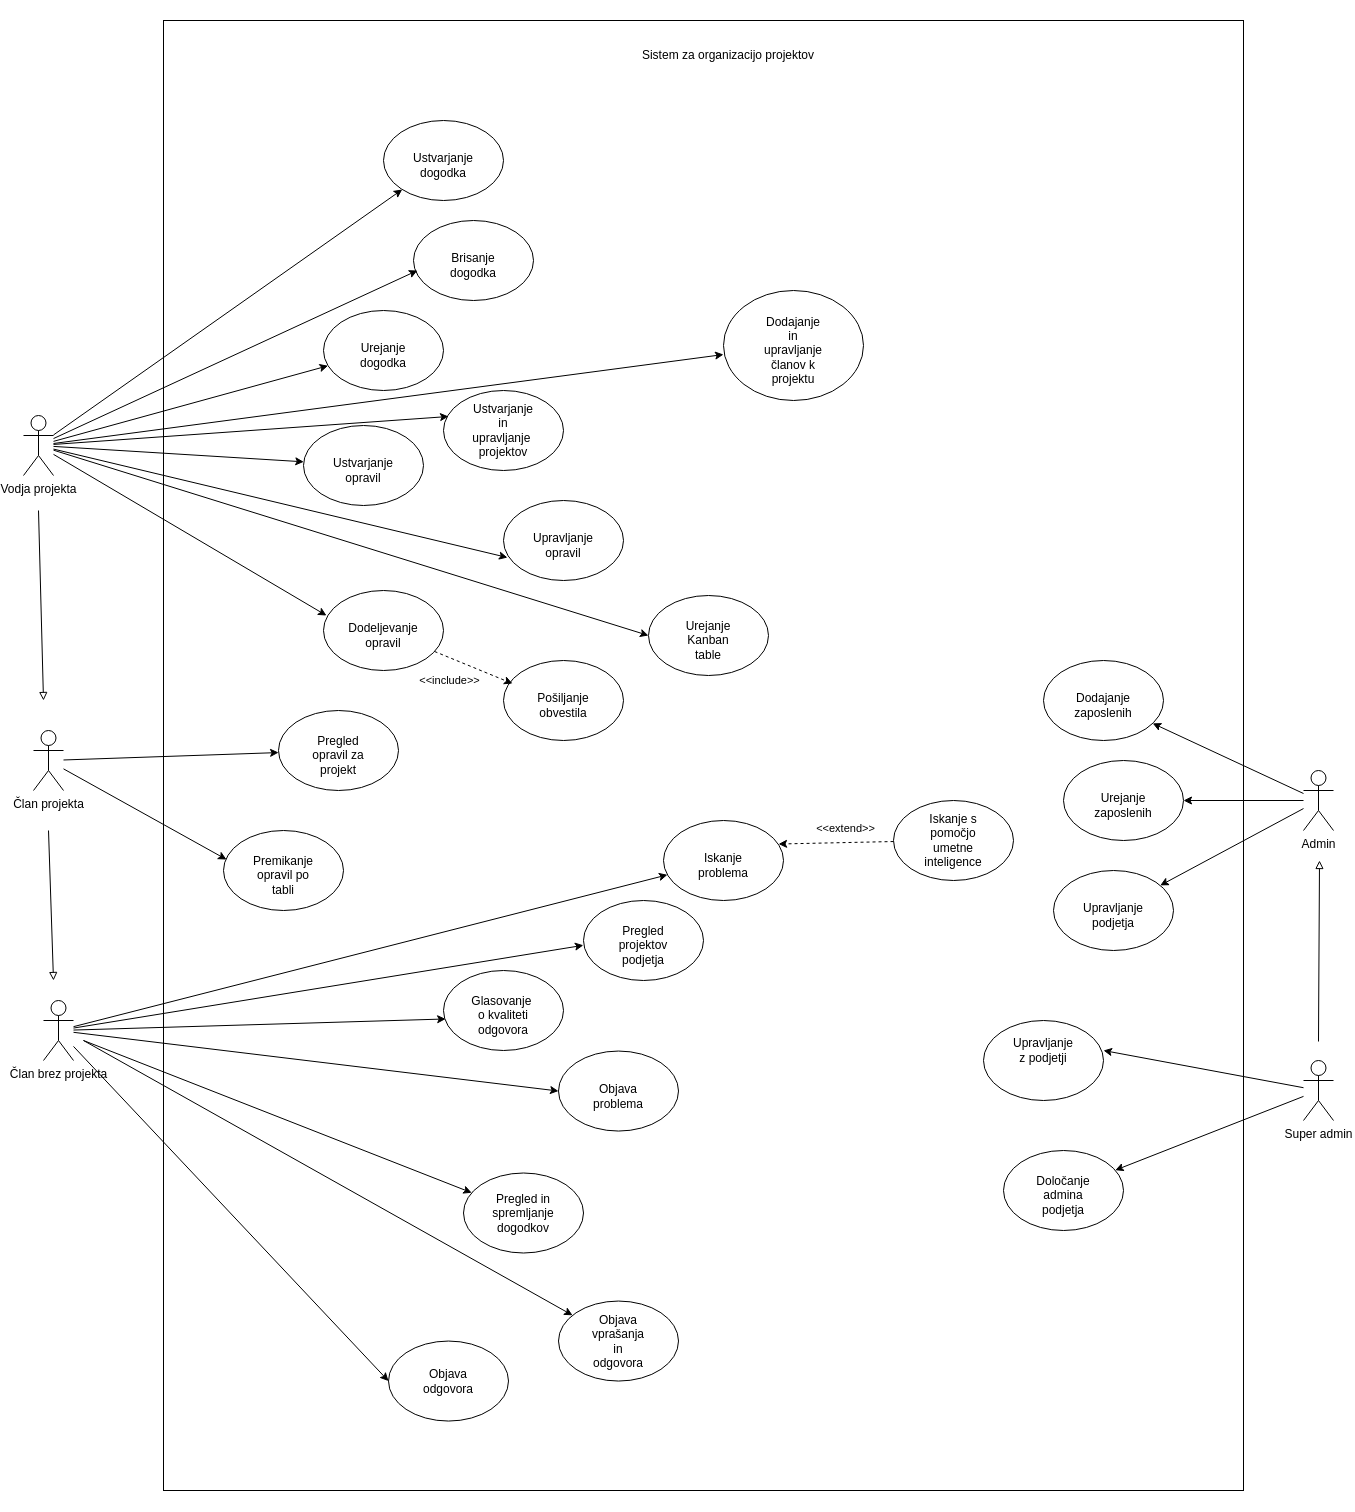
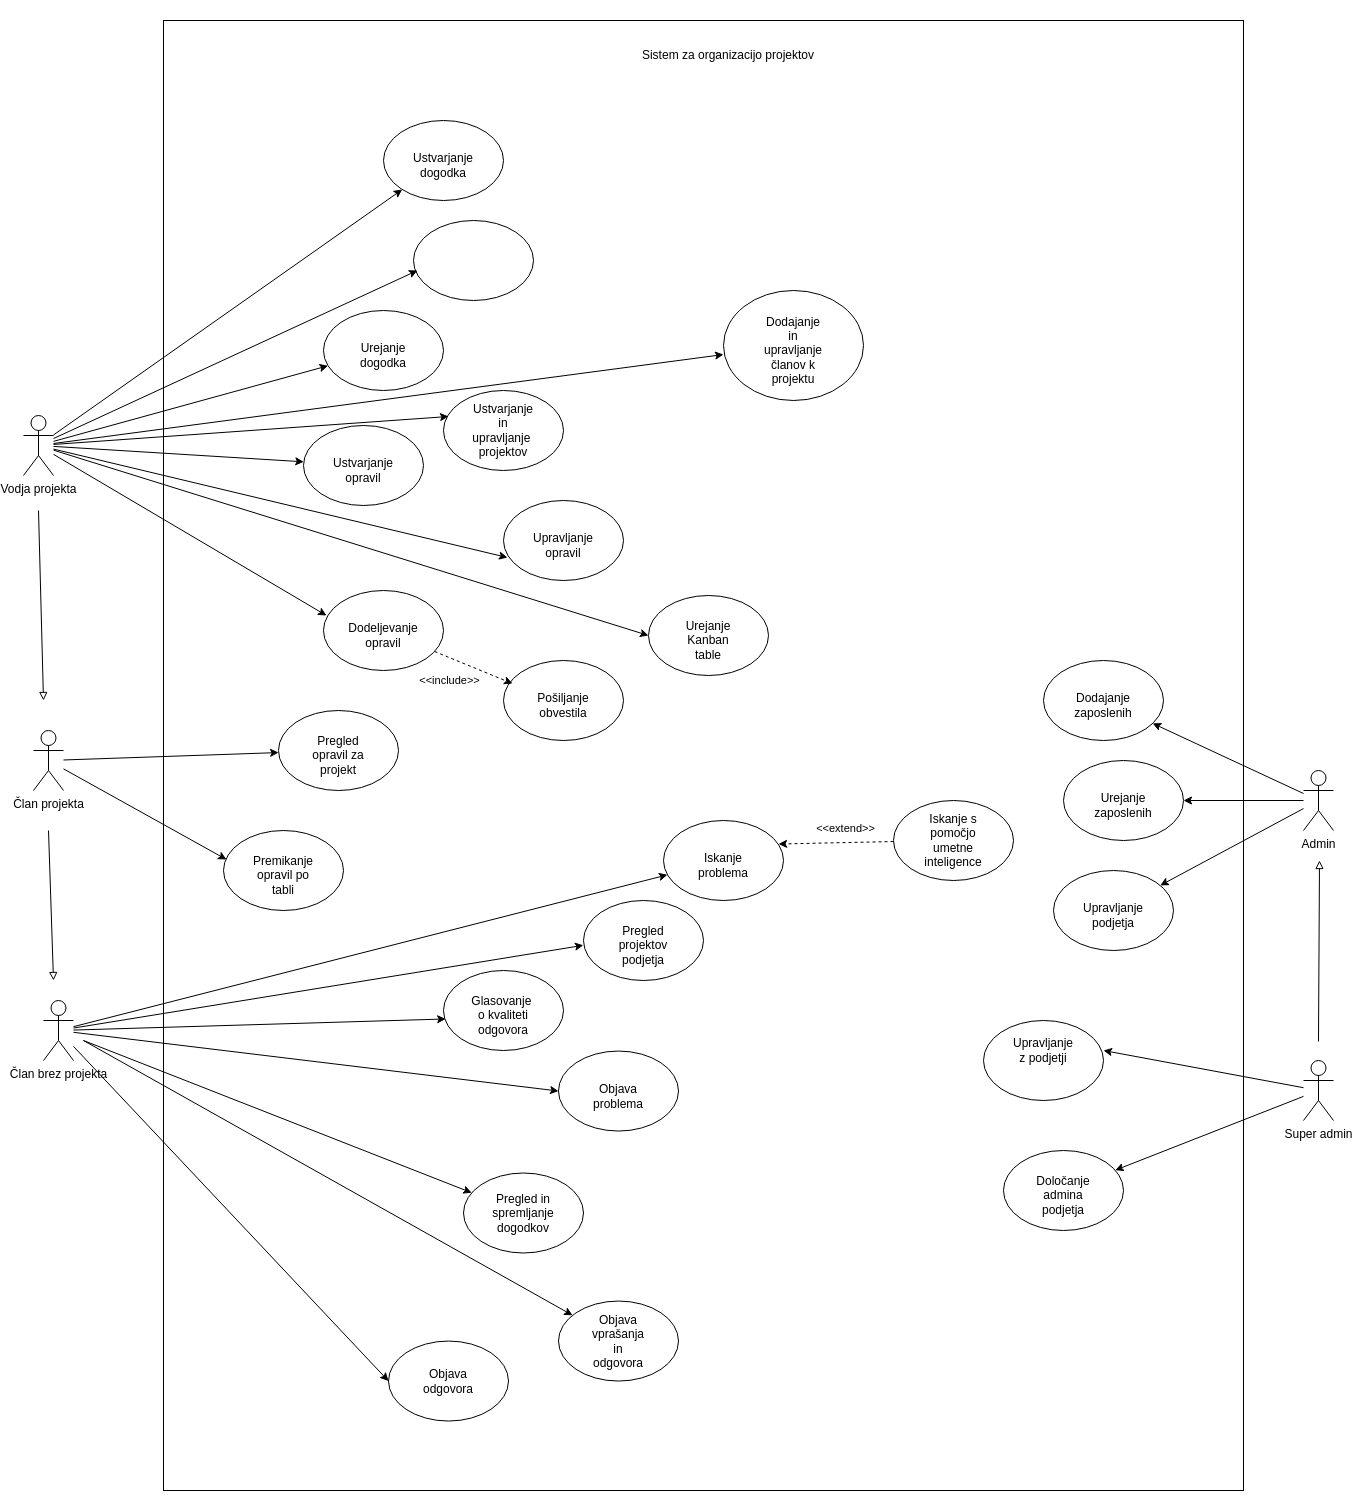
(474, 266) -> none
